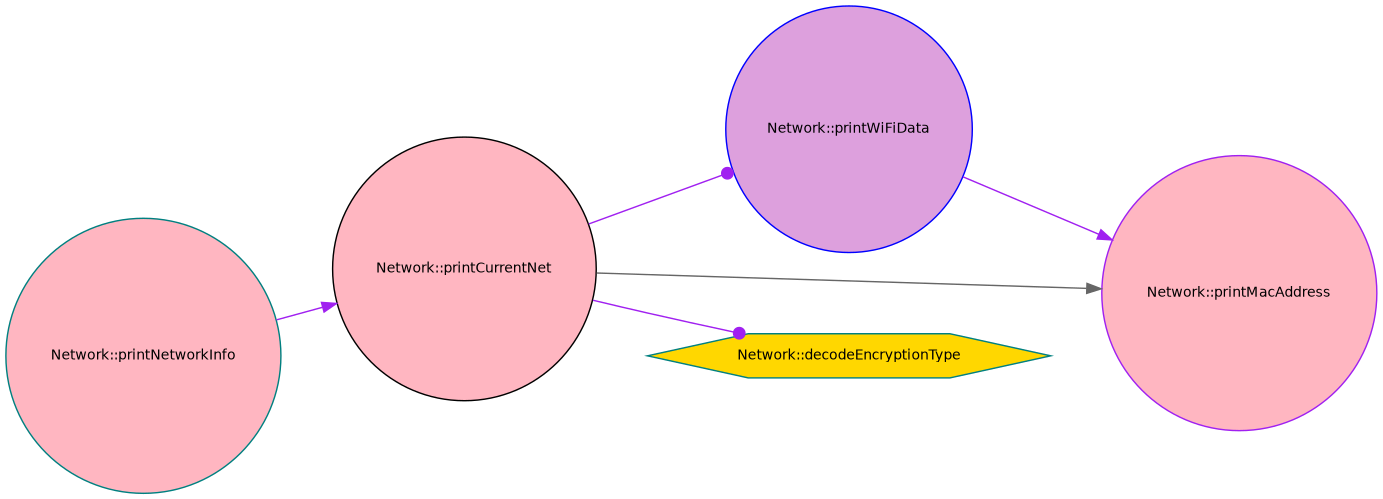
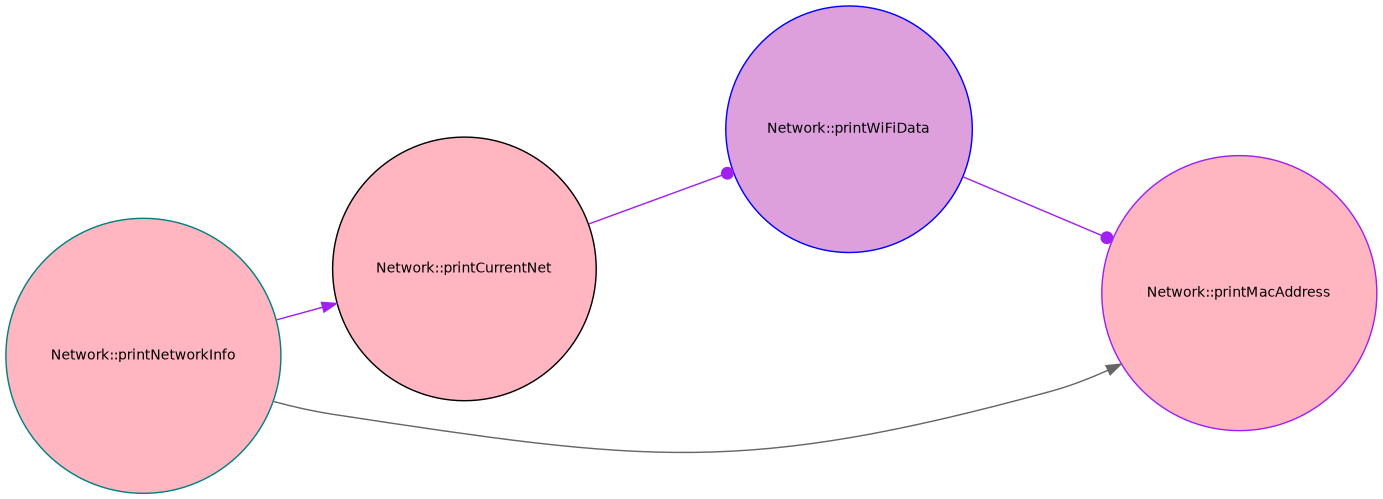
(1032, 206) -> (1032, 206)
(842, 281) -> (694, 452)
(849, 356) -> none
